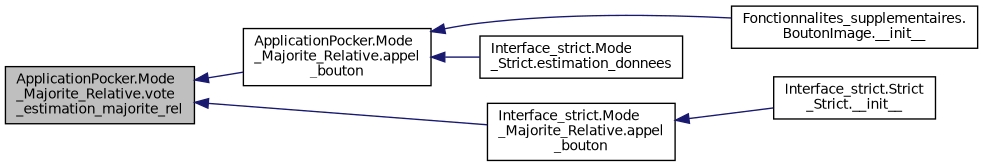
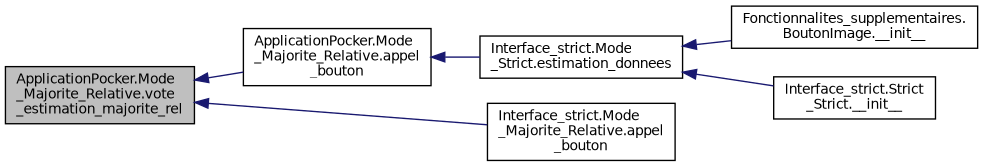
(588, 16) -> (714, 43)
(731, 113) -> (735, 80)
